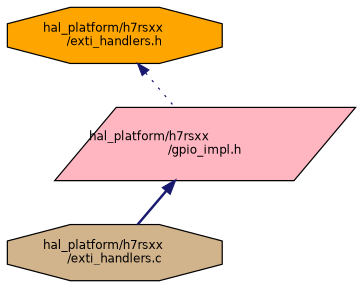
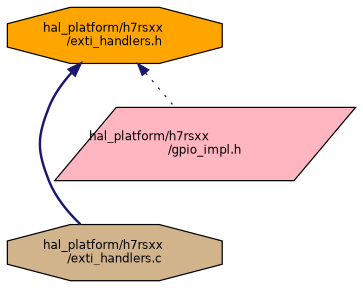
(152, 208) -> (40, 150)
